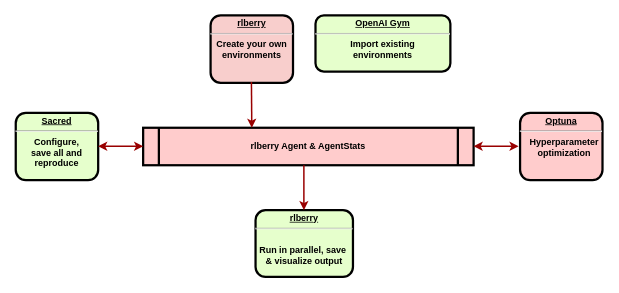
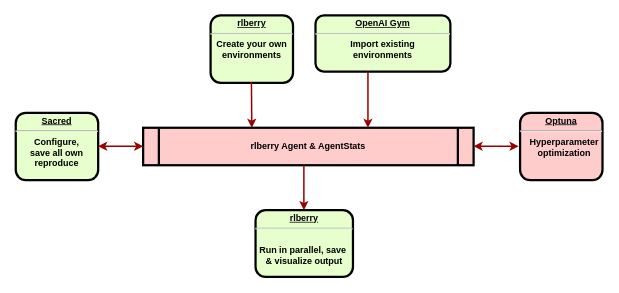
(252, 49) -> (252, 49)
none -> (368, 96)
(57, 113) -> (57, 113)
